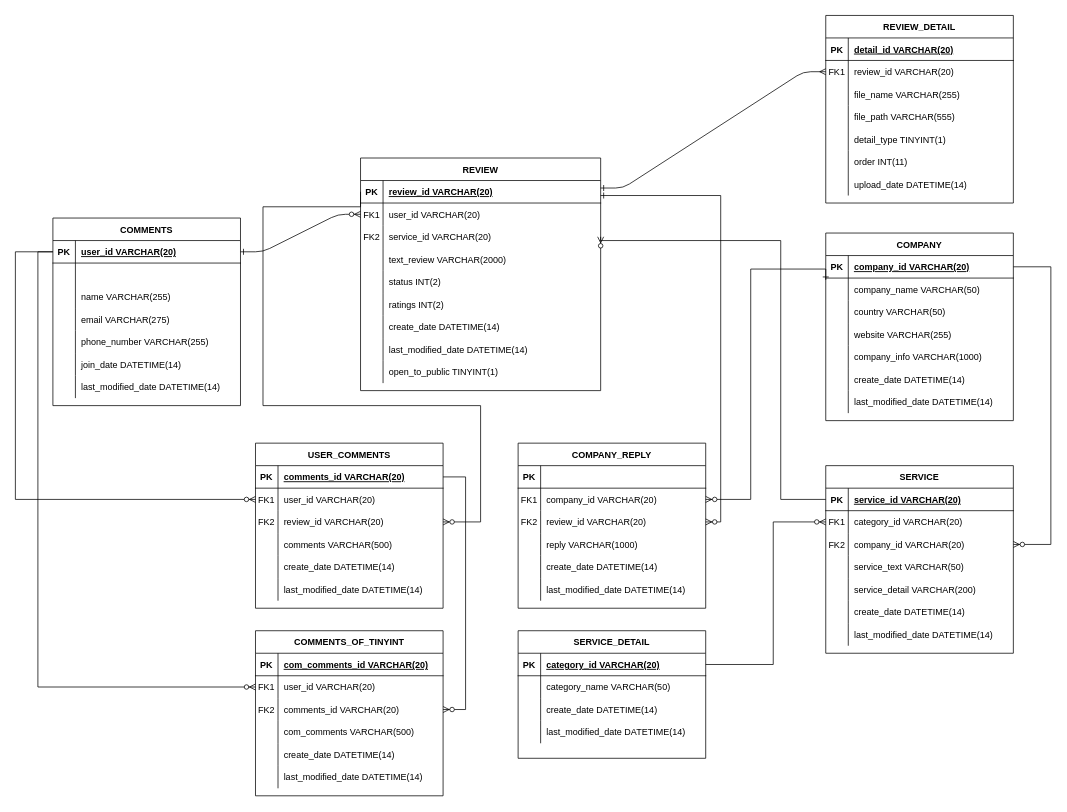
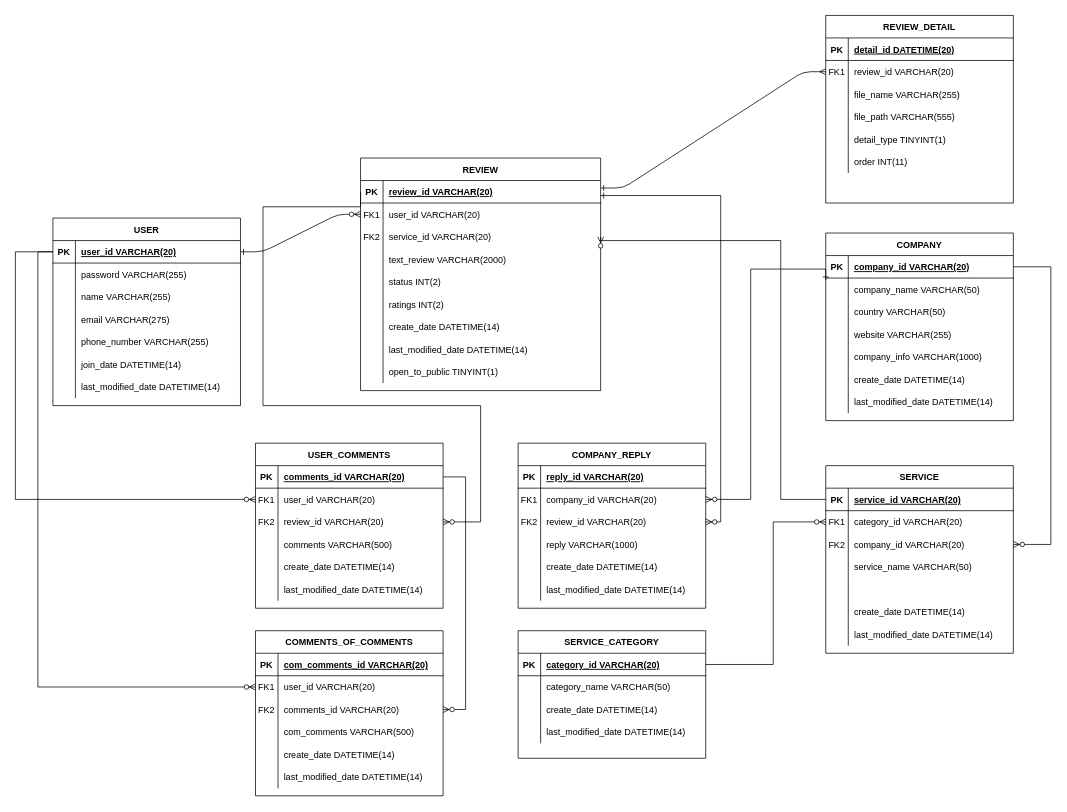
(903, 50) -> (905, 50)
(930, 184) -> none
(146, 230) -> (146, 230)
none -> (158, 274)
none -> (623, 477)
(912, 567) -> (912, 567)
(930, 589) -> none
(349, 642) -> (349, 642)
(611, 642) -> (611, 642)
